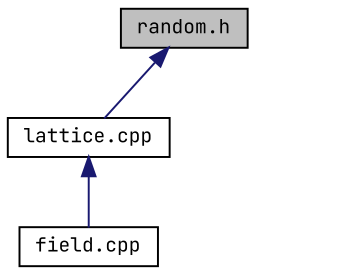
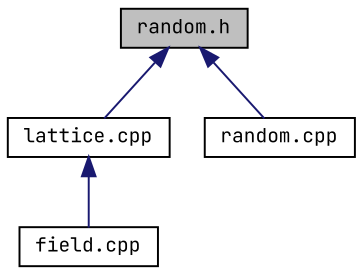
none -> (280, 137)
